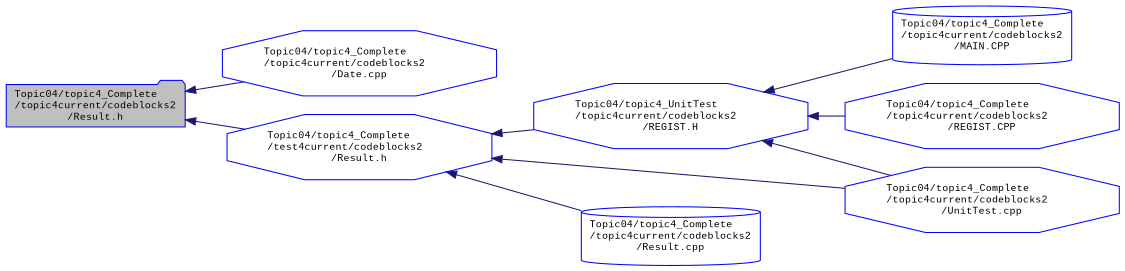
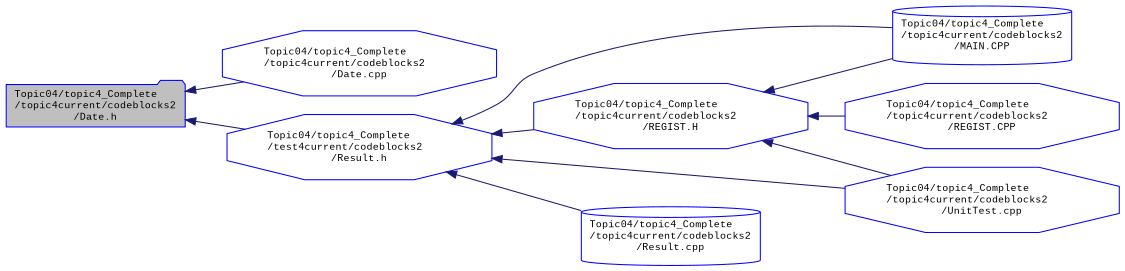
none -> (668, 38)
(96, 106) -> (96, 106)
(671, 116) -> (671, 116)
